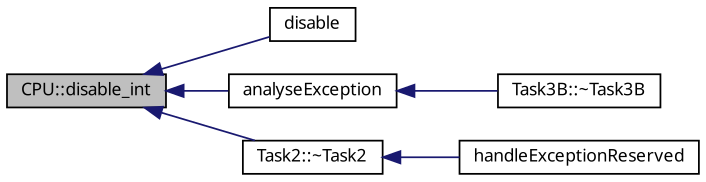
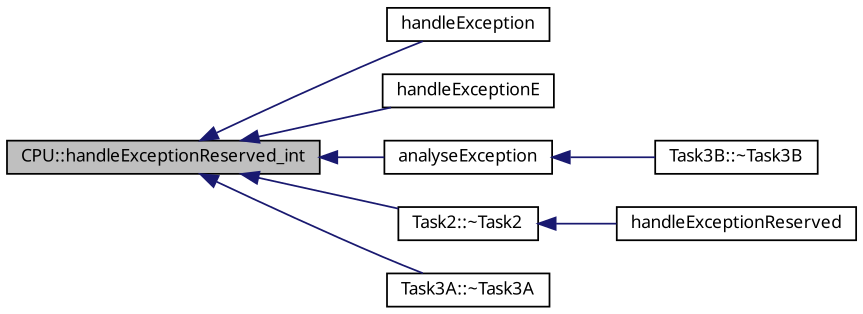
(313, 24) -> (468, 24)
(86, 91) -> (163, 157)
none -> (468, 91)
none -> (468, 290)
